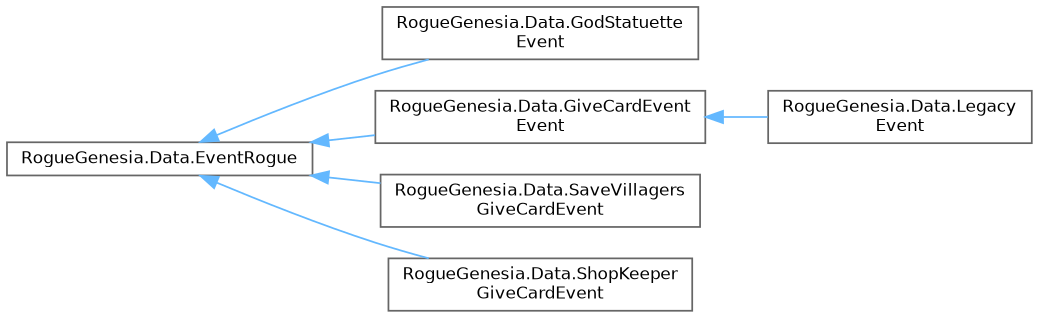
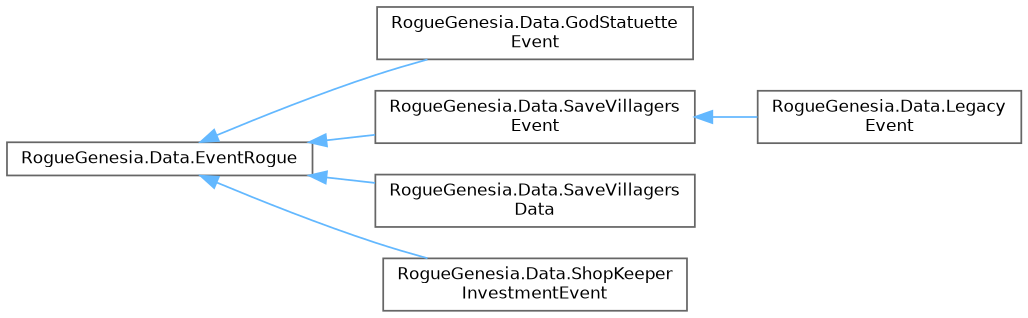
(540, 117) -> (535, 117)
(540, 201) -> (535, 201)
(540, 285) -> (535, 285)
